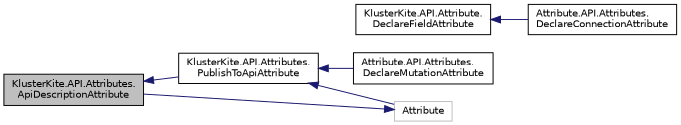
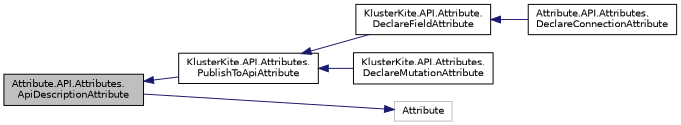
(423, 68) -> (423, 68)
(74, 90) -> (74, 90)
(356, 95) -> (341, 43)
